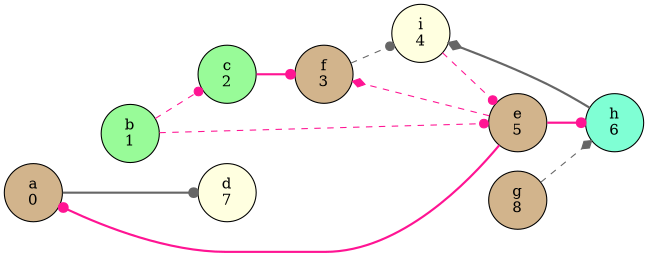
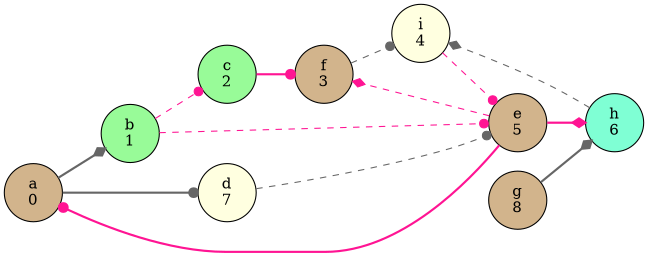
(527, 75) -> (527, 75)
(562, 123) -> (562, 123)
(561, 166) -> (561, 166)
none -> (76, 167)
none -> (371, 168)
